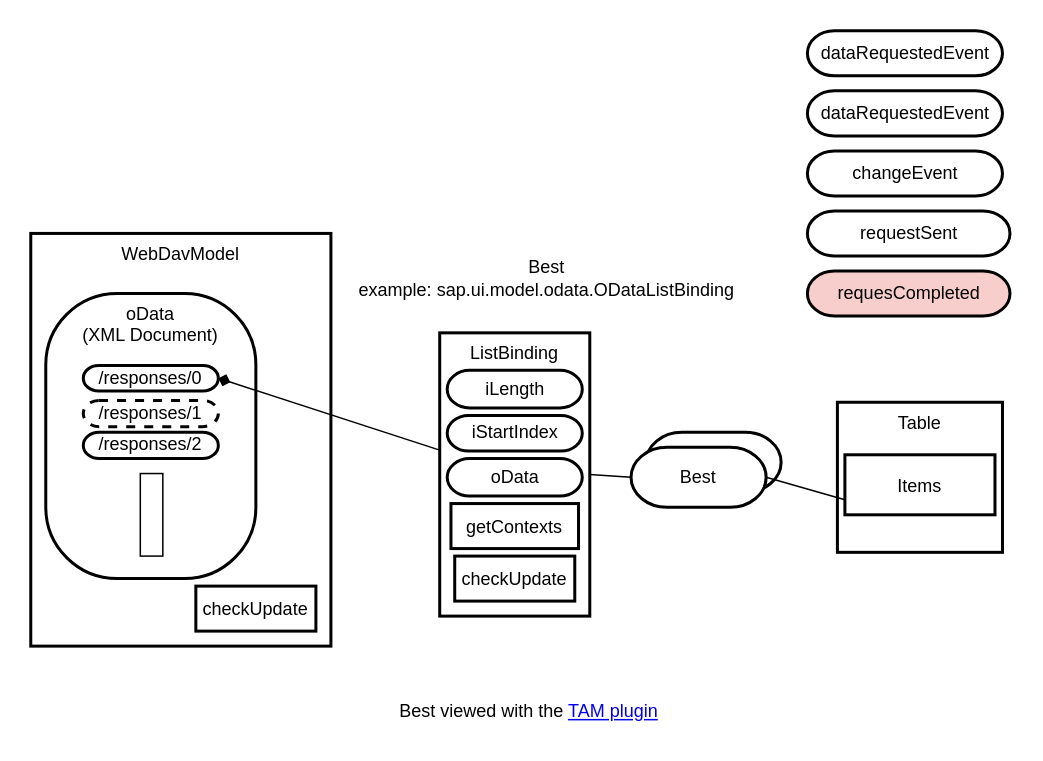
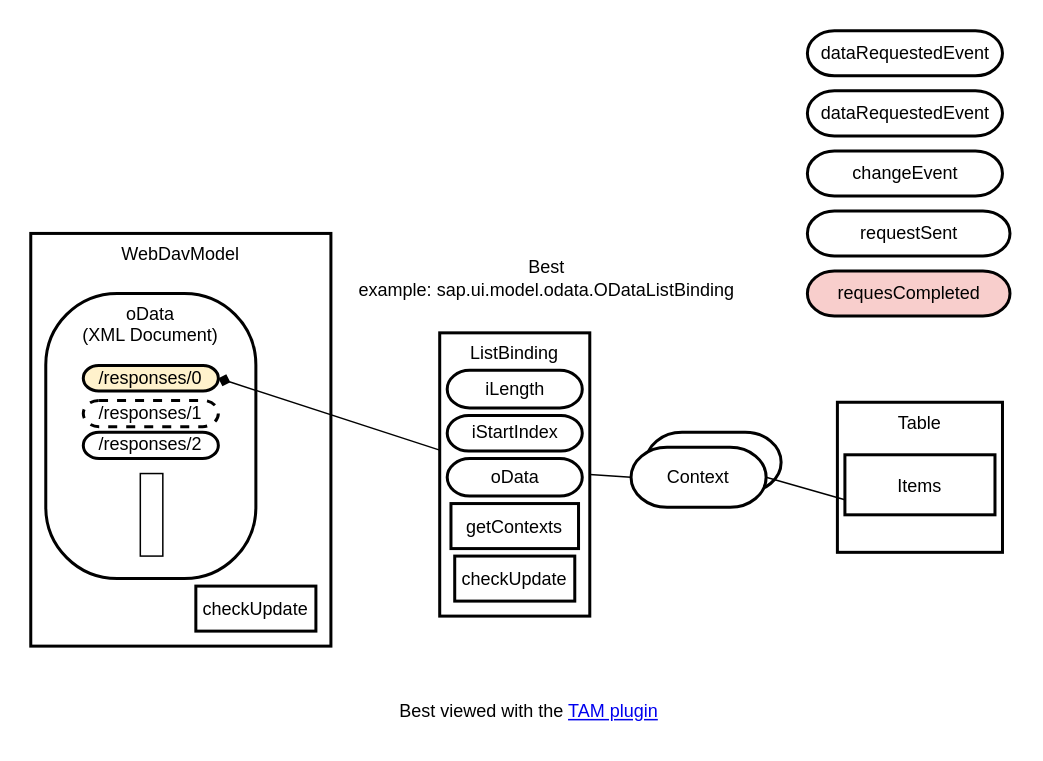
(151, 378) -> (151, 378)
(698, 478) -> (698, 478)
